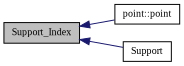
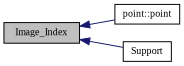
(42, 33) -> (42, 33)
